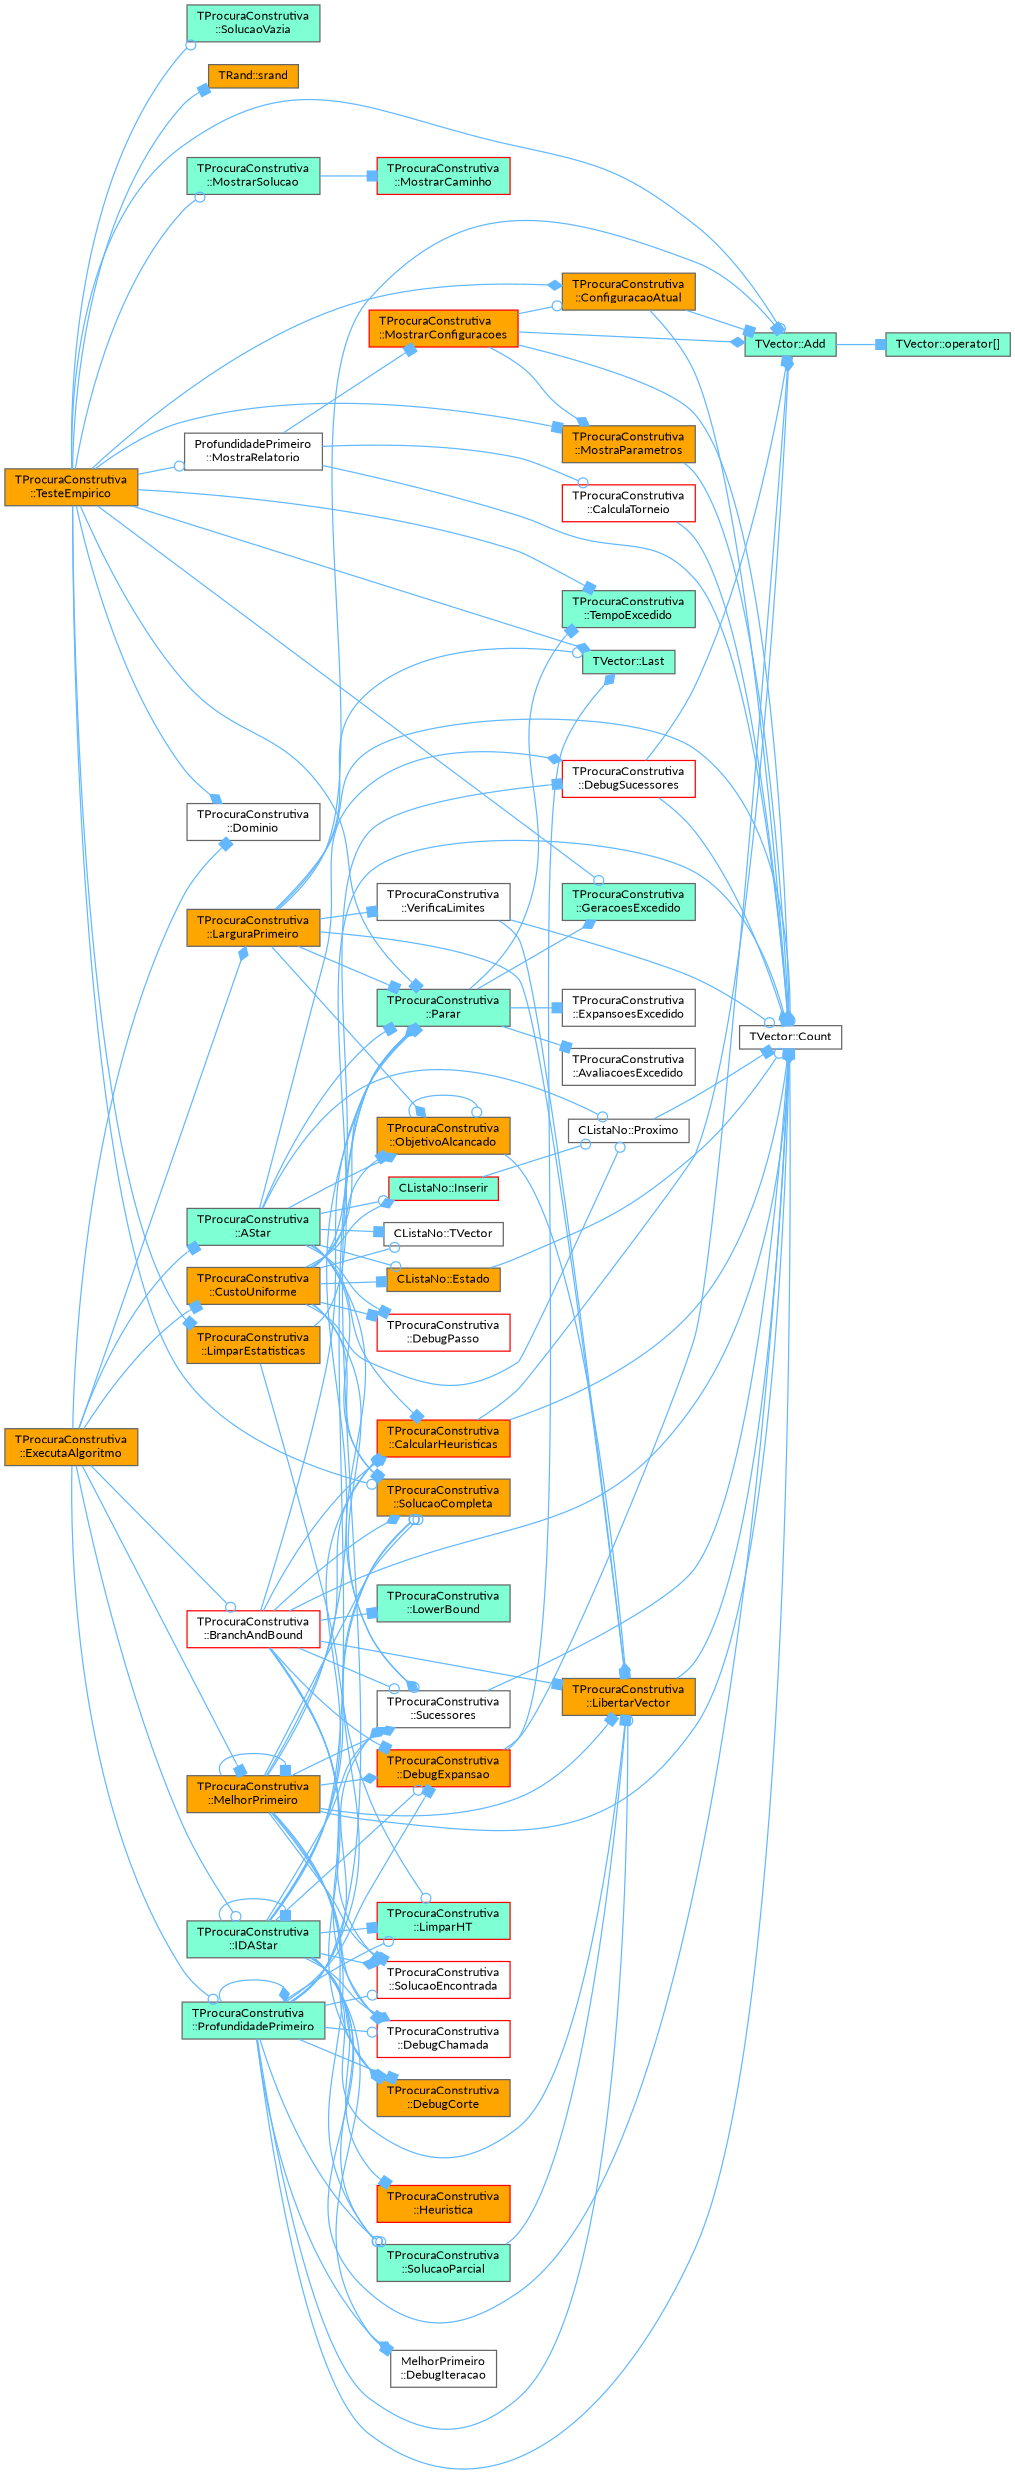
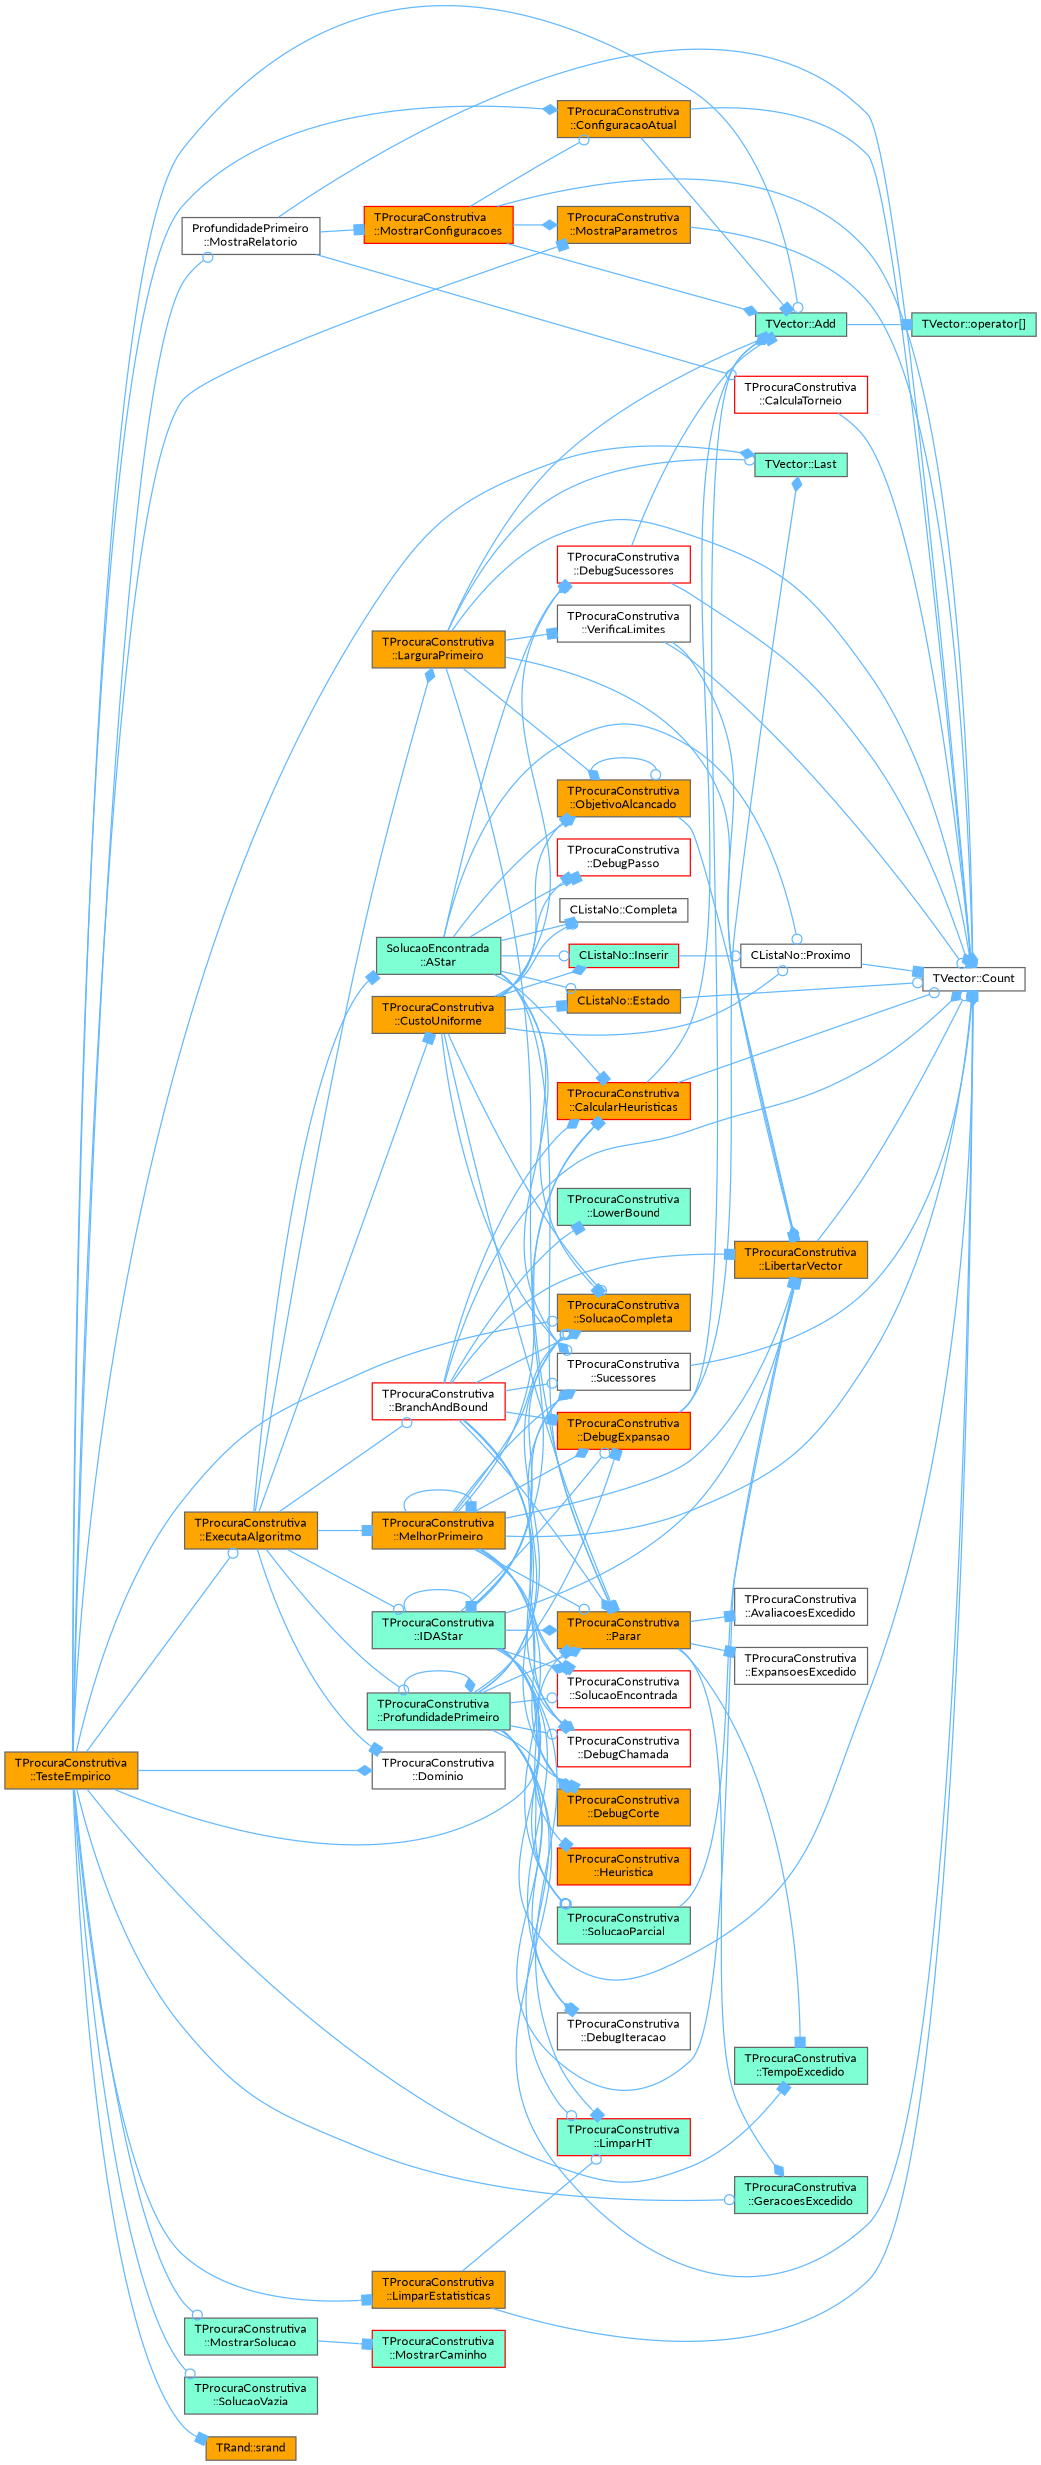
(444, 1008) -> (624, 1630)
(253, 1227) -> (439, 956)
(444, 1234) -> (624, 910)
none -> (158, 1654)
(444, 2369) -> (624, 2031)
